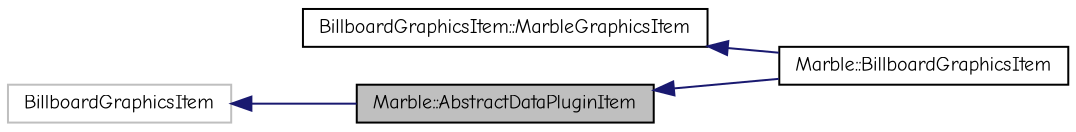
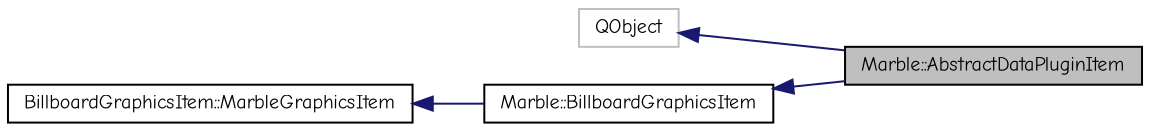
(726, 84) -> (819, 84)
(120, 104) -> (629, 28)
